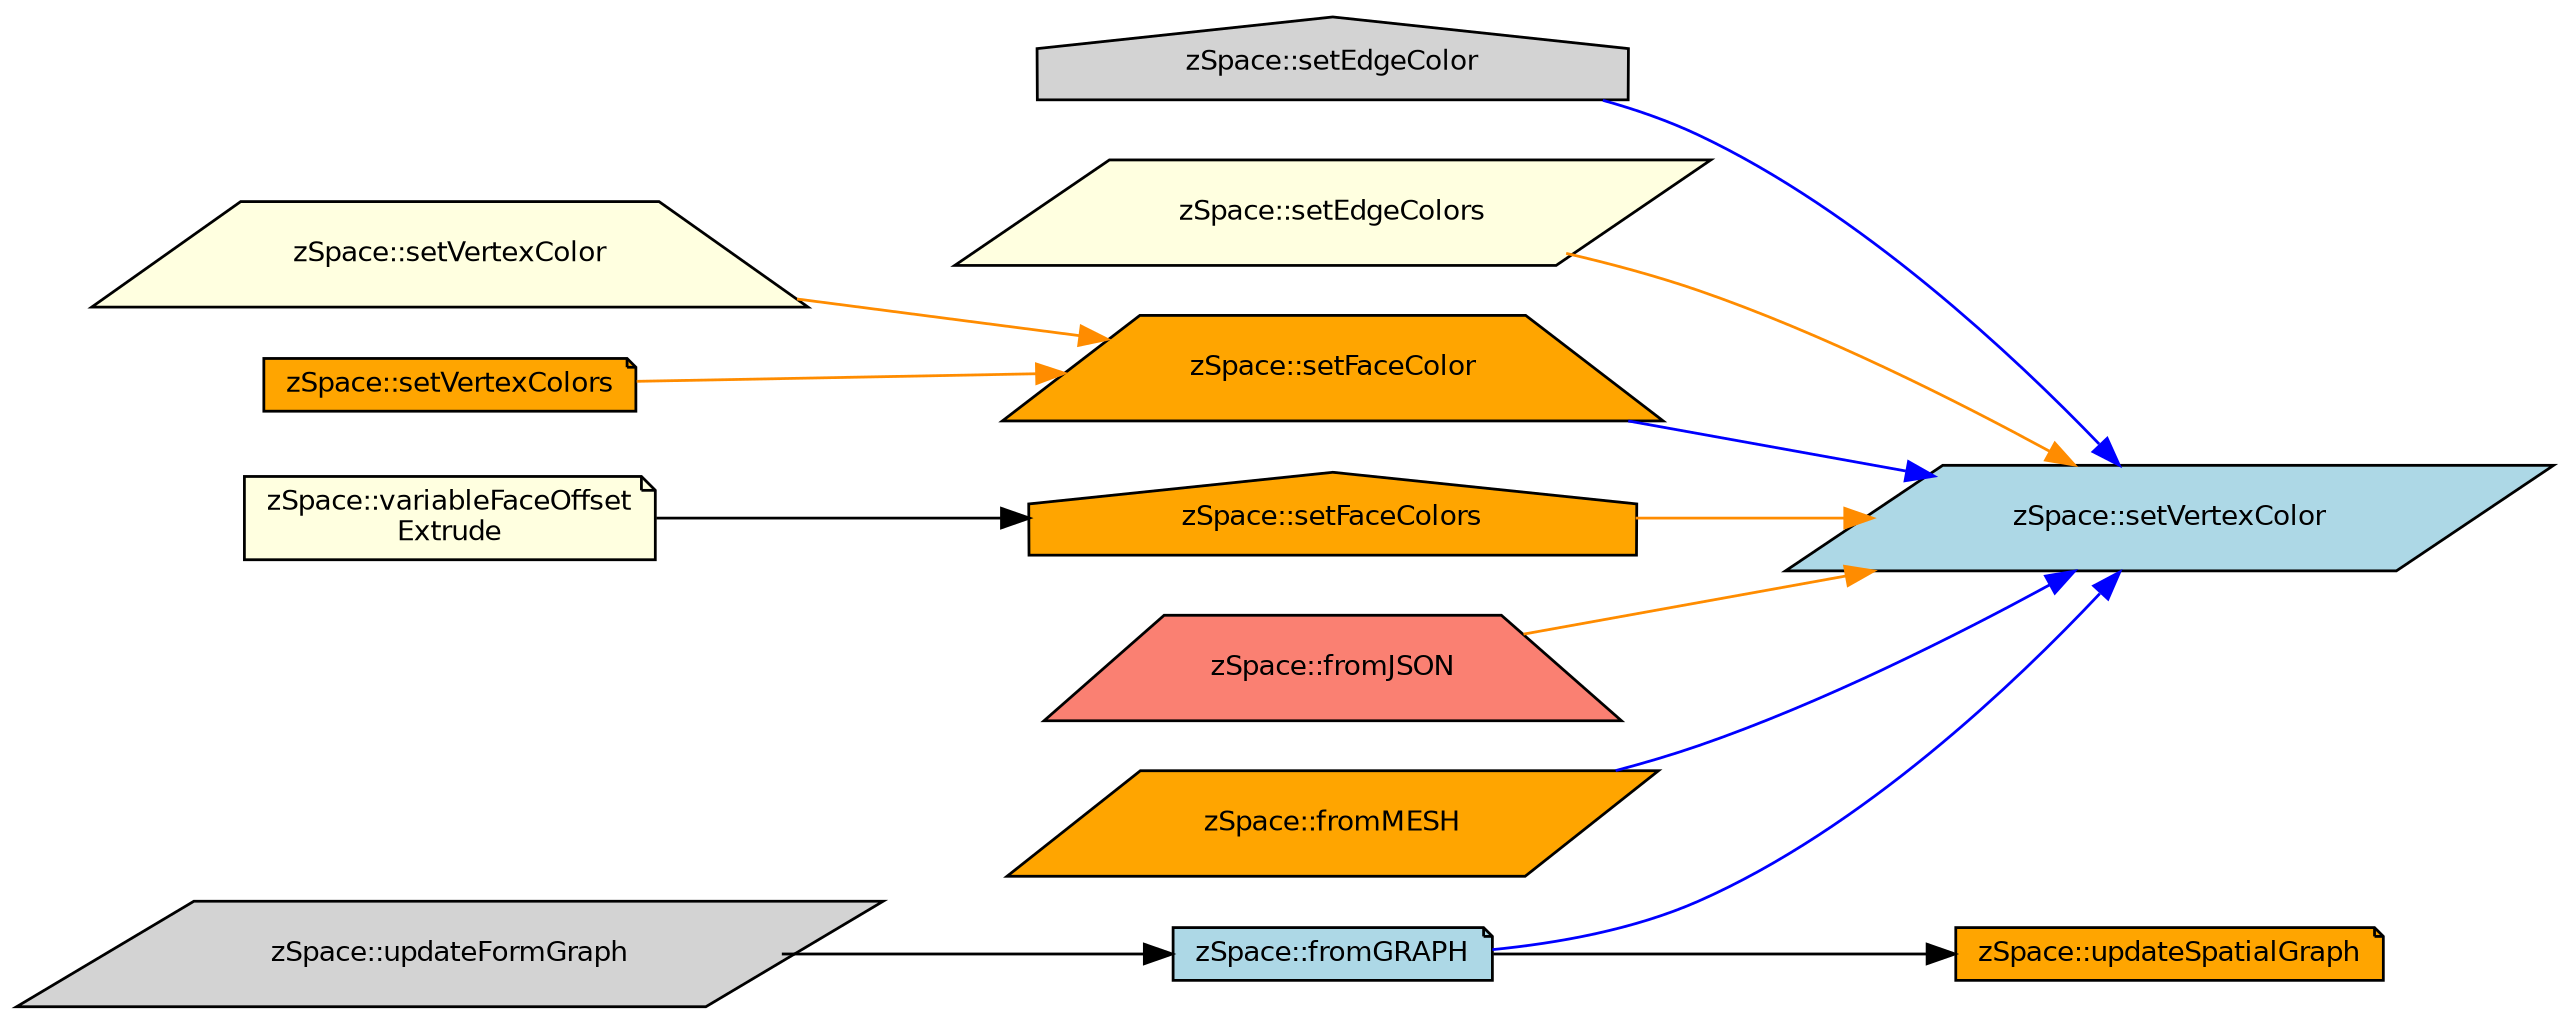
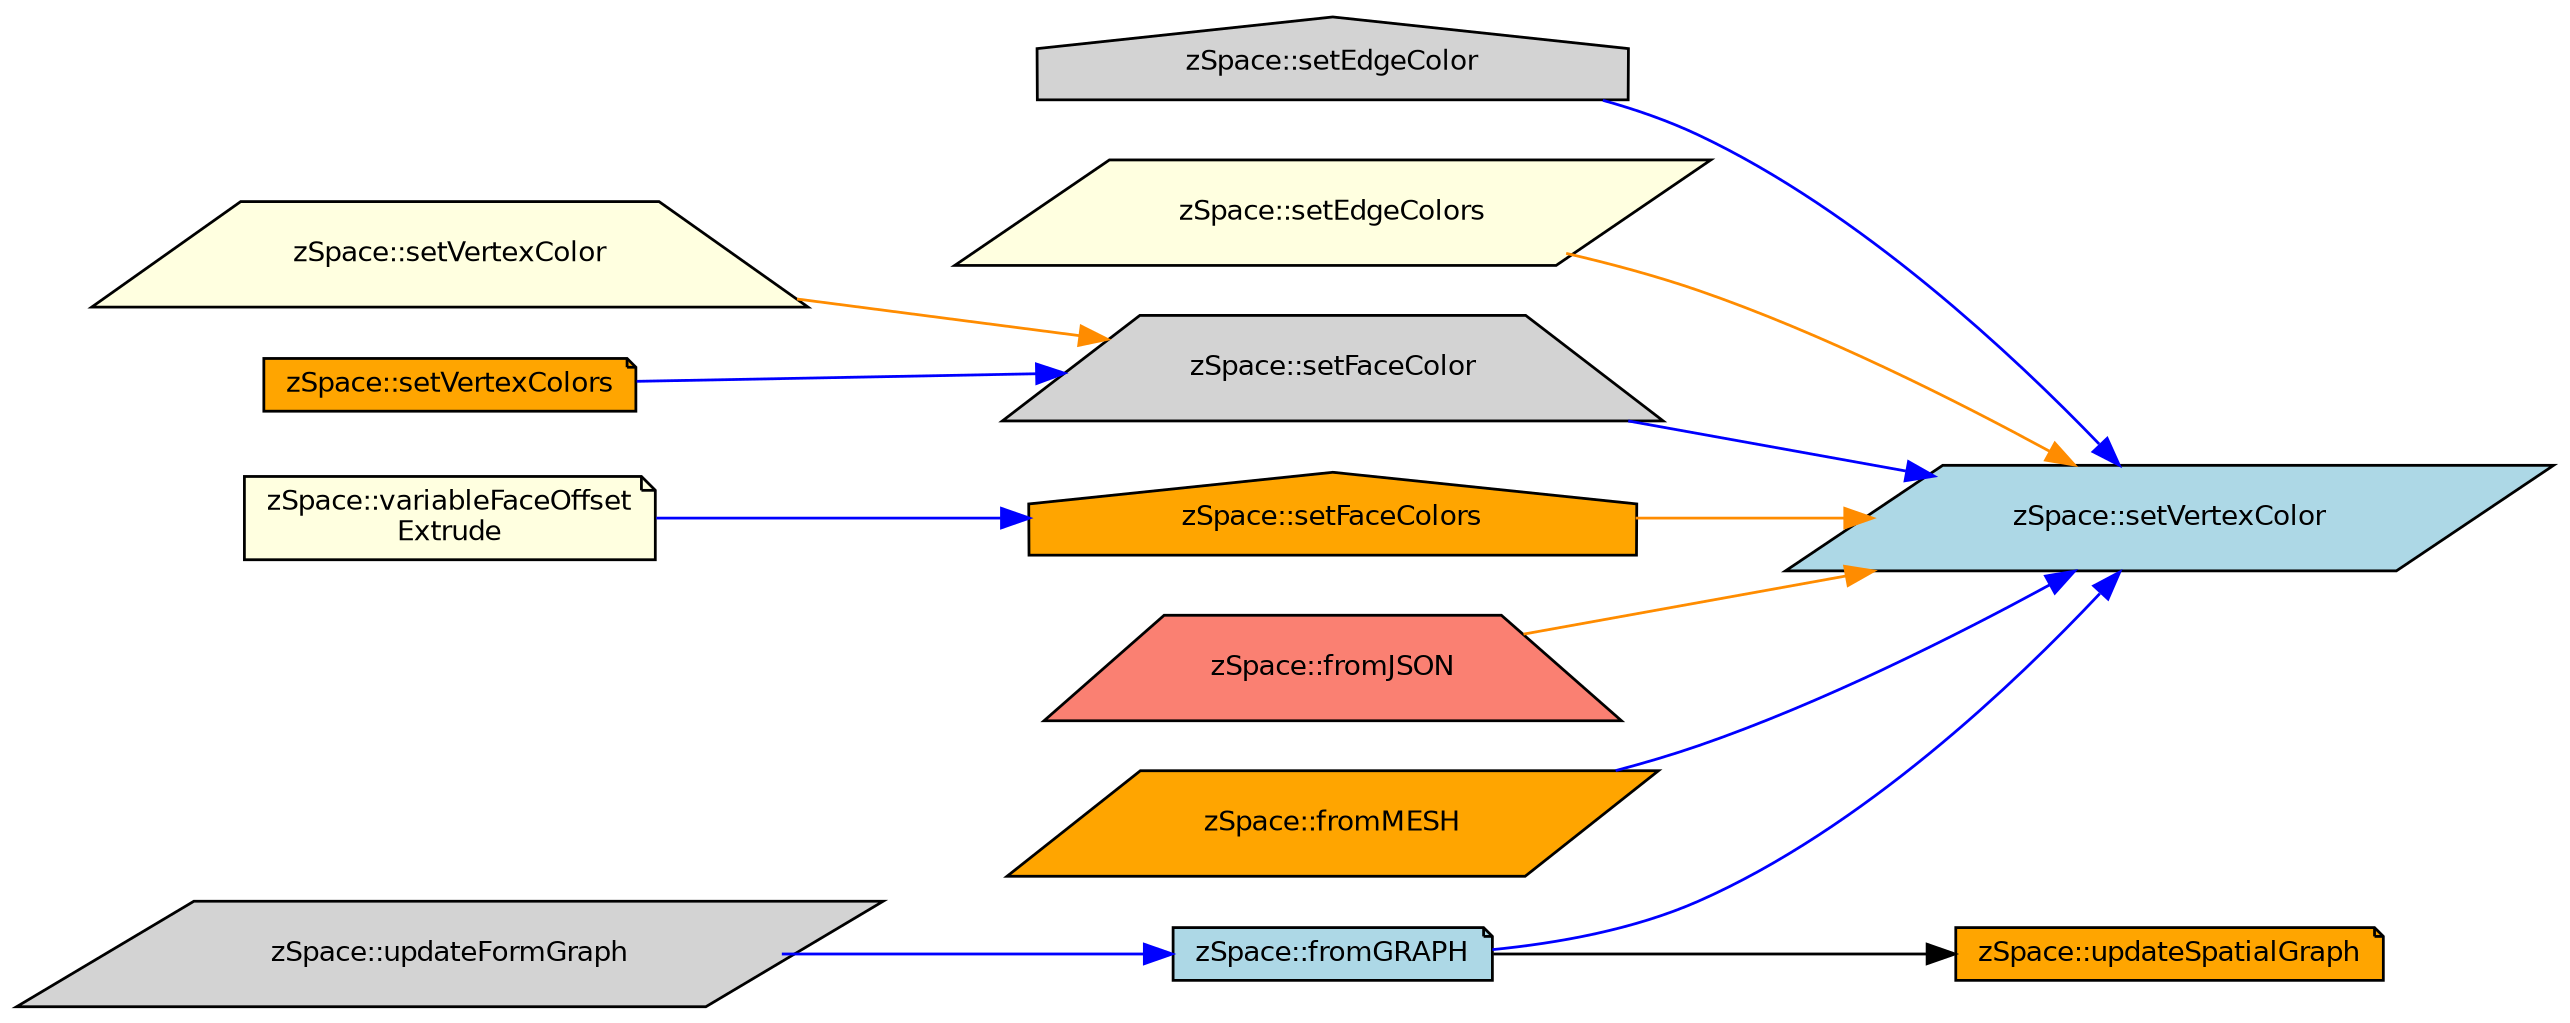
(1333, 368) -> (1333, 368)
(837, 378) -> (837, 378)
(829, 518) -> (829, 518)
(963, 954) -> (963, 954)
